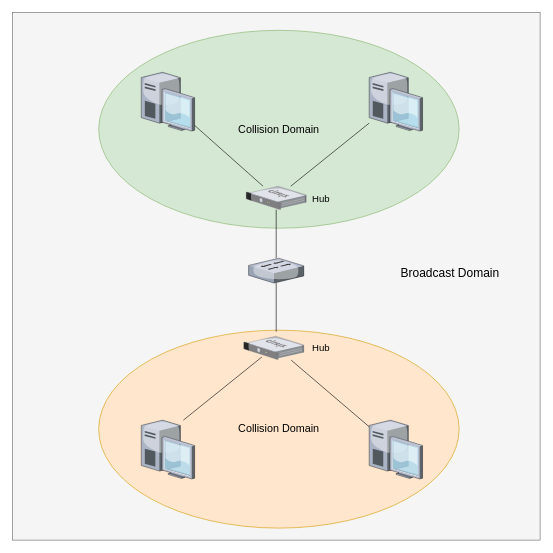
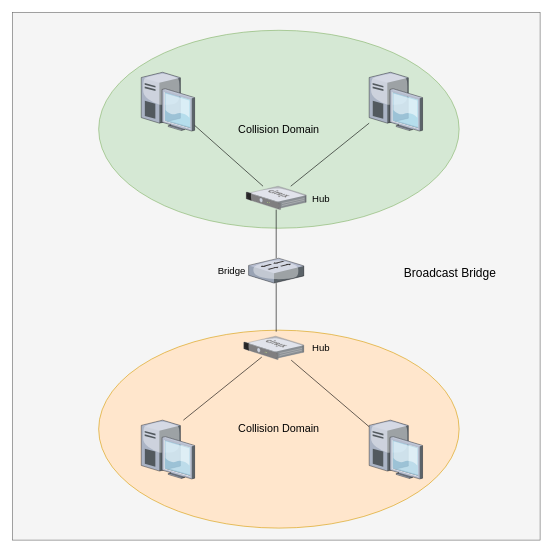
none -> (232, 271)
(450, 272) -> (450, 272)
